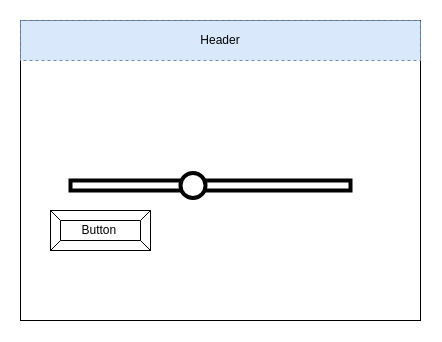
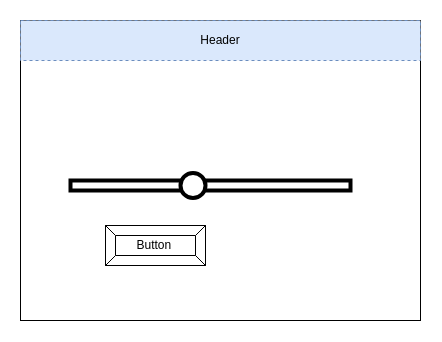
(101, 231) -> (156, 246)
